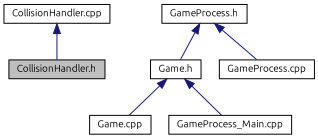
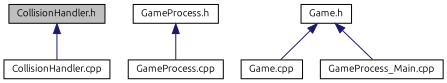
(188, 46) -> none
(57, 47) -> (57, 47)
